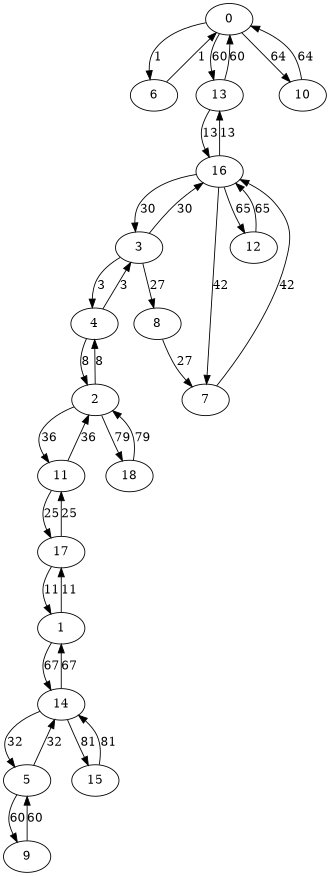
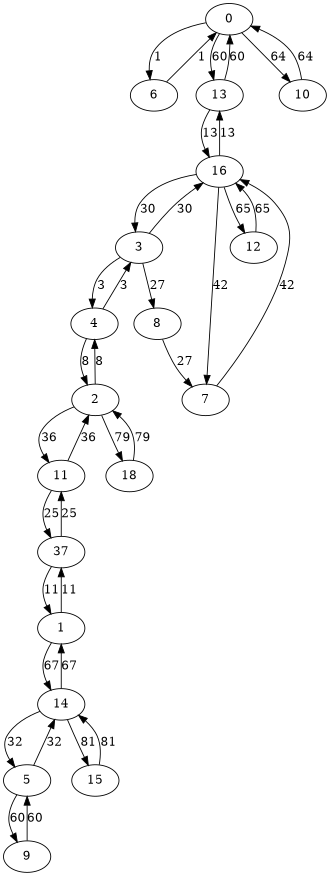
(61, 552) -> (61, 552)
